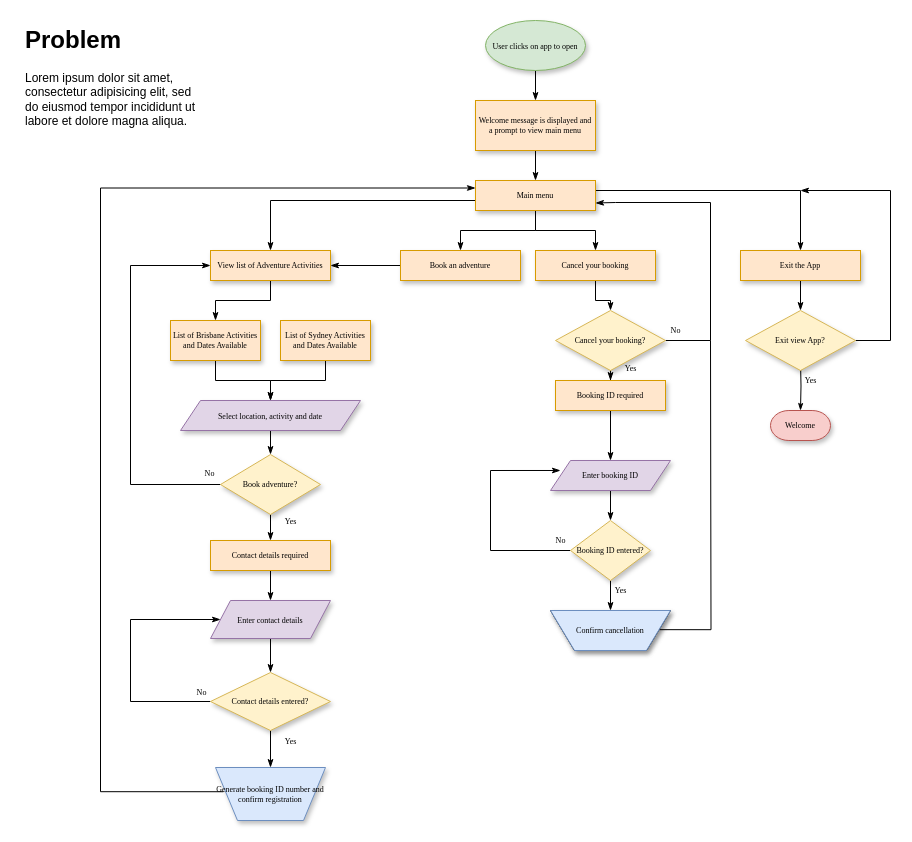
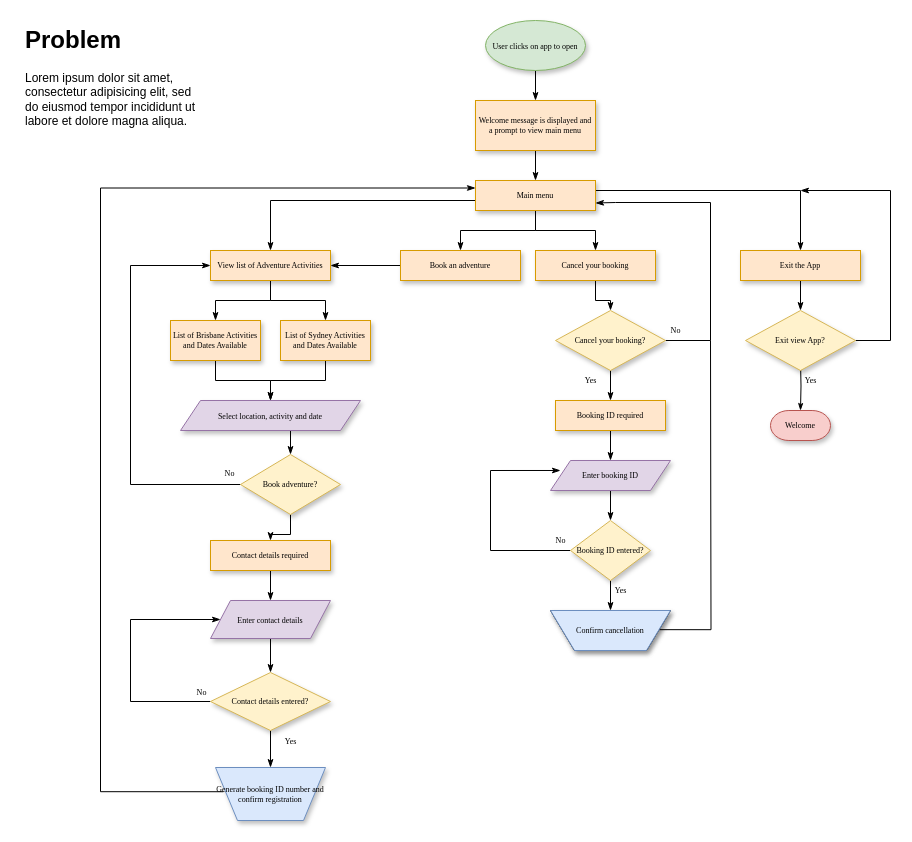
none -> (305, 301)
(611, 396) -> (611, 416)
(271, 485) -> (291, 485)
